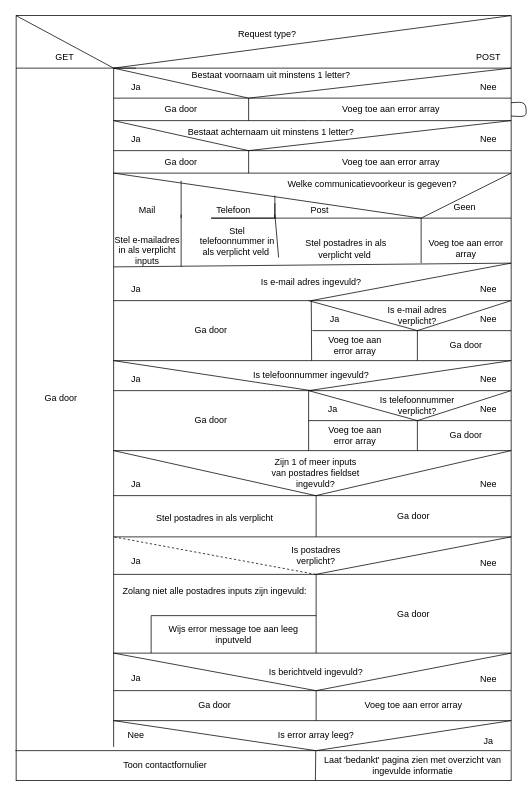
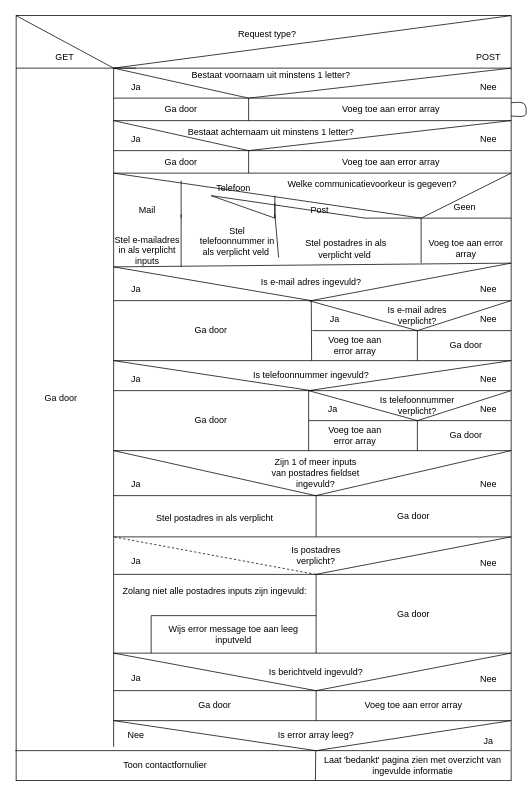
(234, 210) -> (234, 188)
none -> (207, 283)
